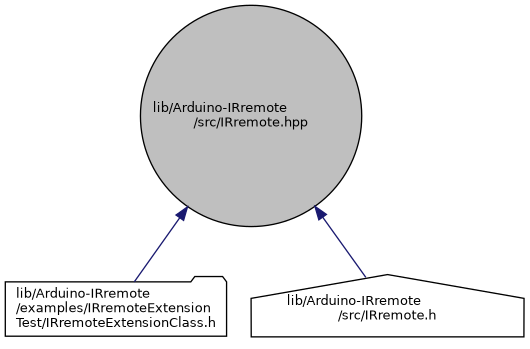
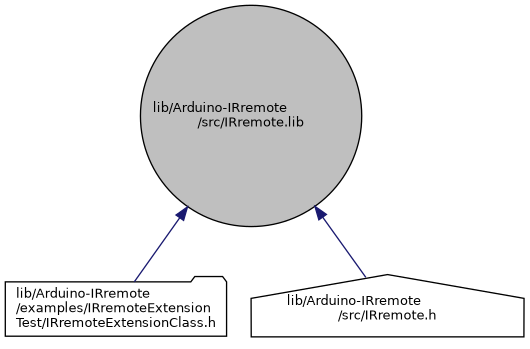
(251, 116) -> (251, 116)
